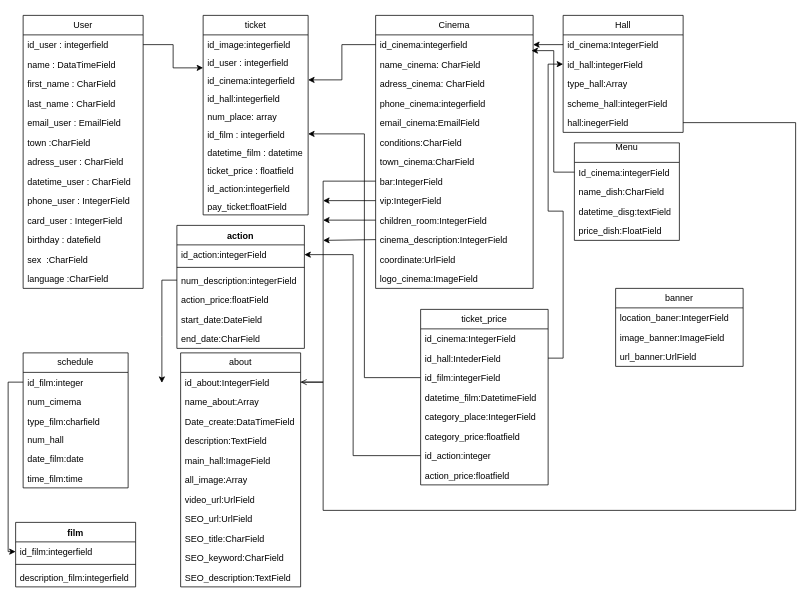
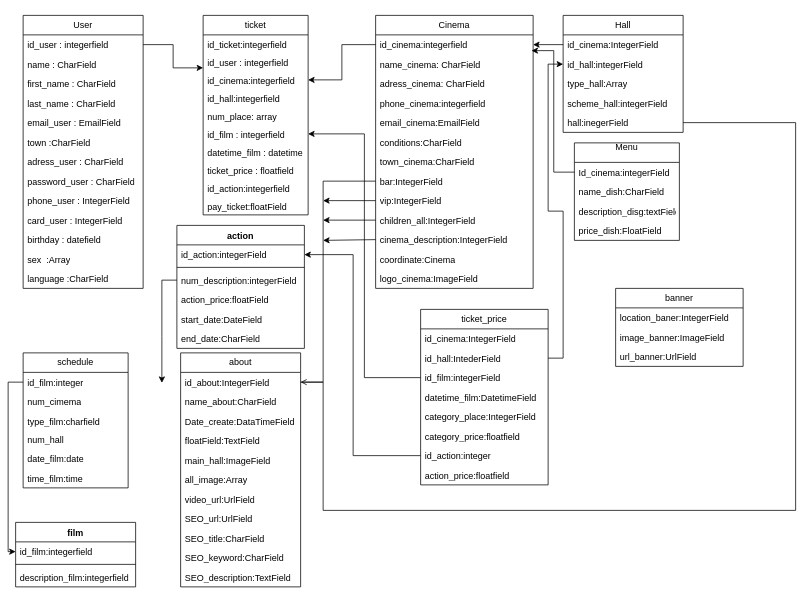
(253, 46) -> (256, 46)
(71, 65) -> (62, 65)
(83, 182) -> (84, 187)
(627, 217) -> (627, 217)
(440, 221) -> (435, 221)
(60, 260) -> (53, 260)
(422, 260) -> (419, 260)
(224, 403) -> (232, 403)
(232, 442) -> (228, 442)
